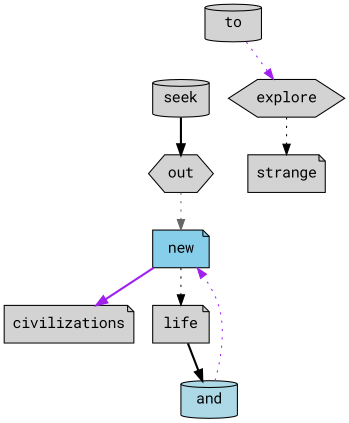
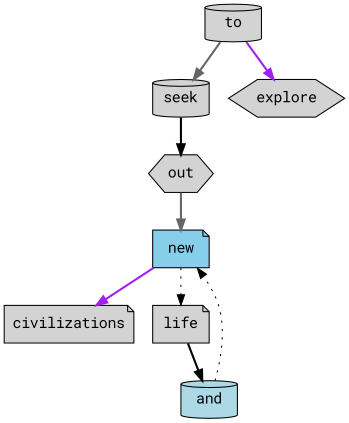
none -> (210, 56)
(257, 56) -> (257, 56)
(287, 174) -> none
(181, 206) -> (181, 206)
(222, 327) -> (222, 327)
